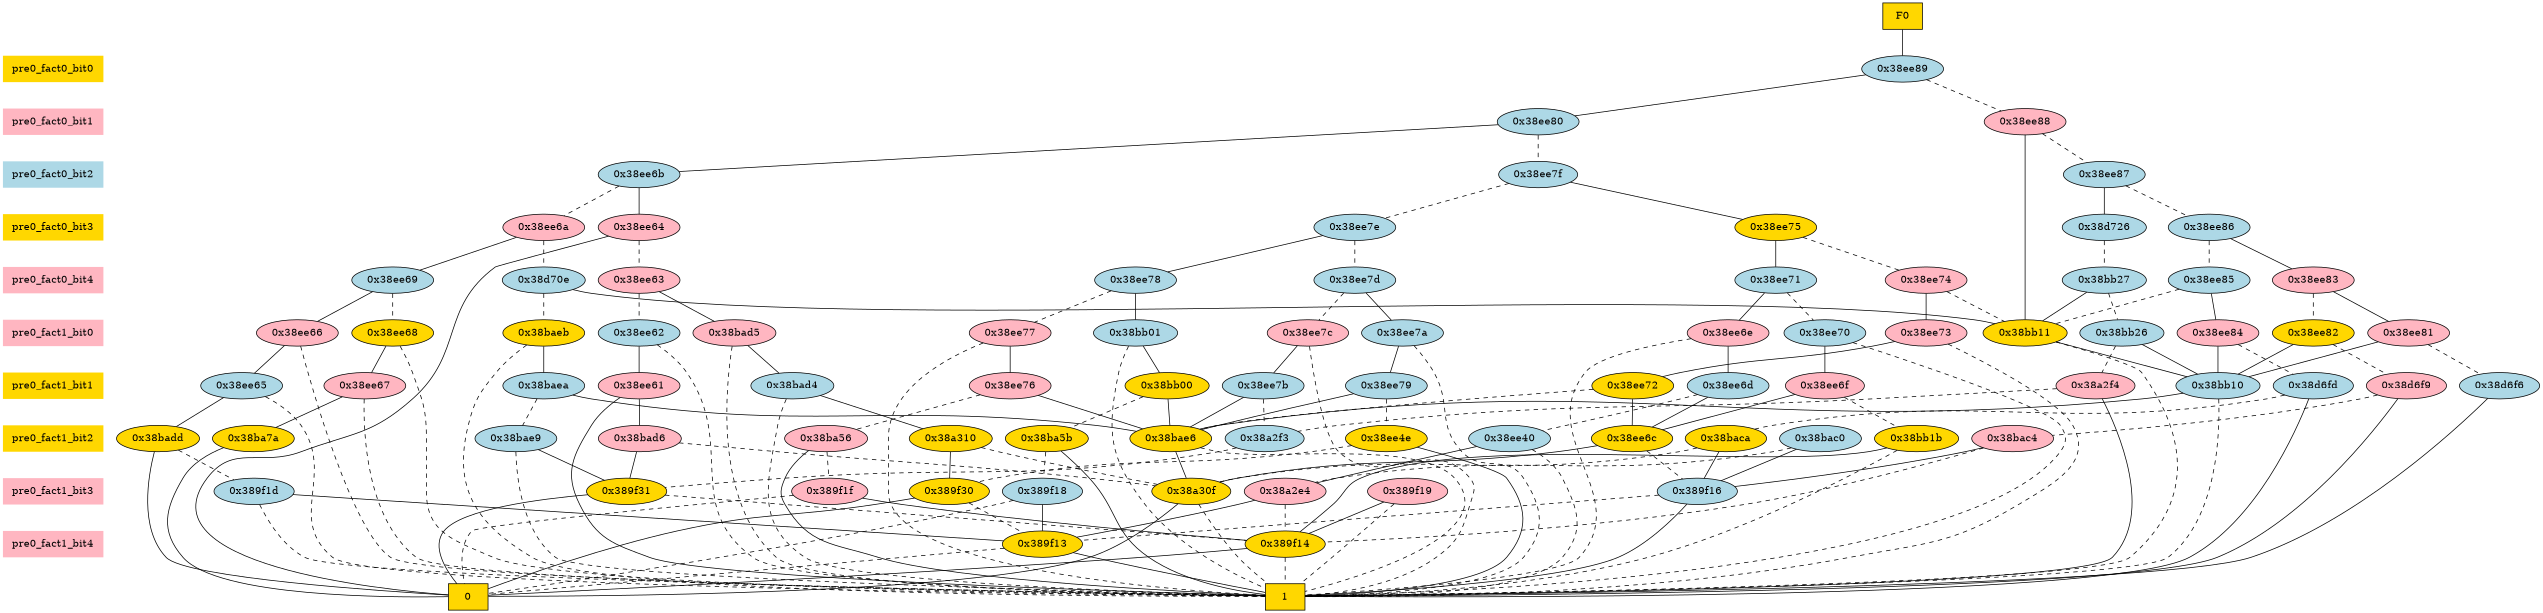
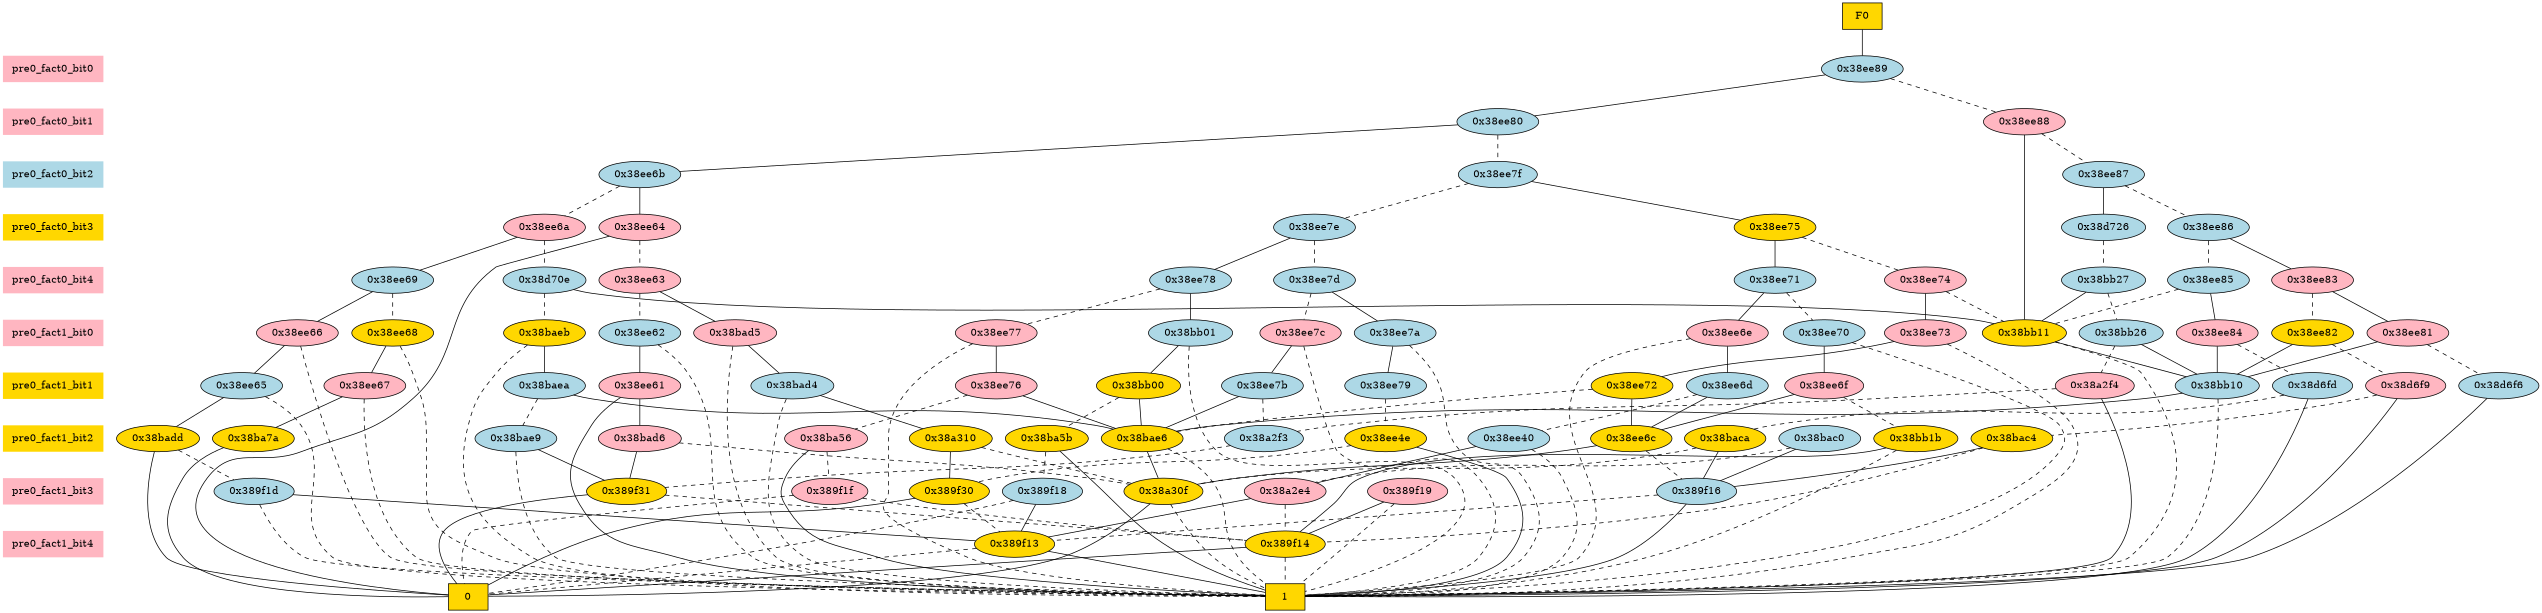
(53, 69) -> (53, 69)
(1277, 411) -> none
(2013, 439) -> (2012, 439)
(1006, 517) -> (1006, 517)
